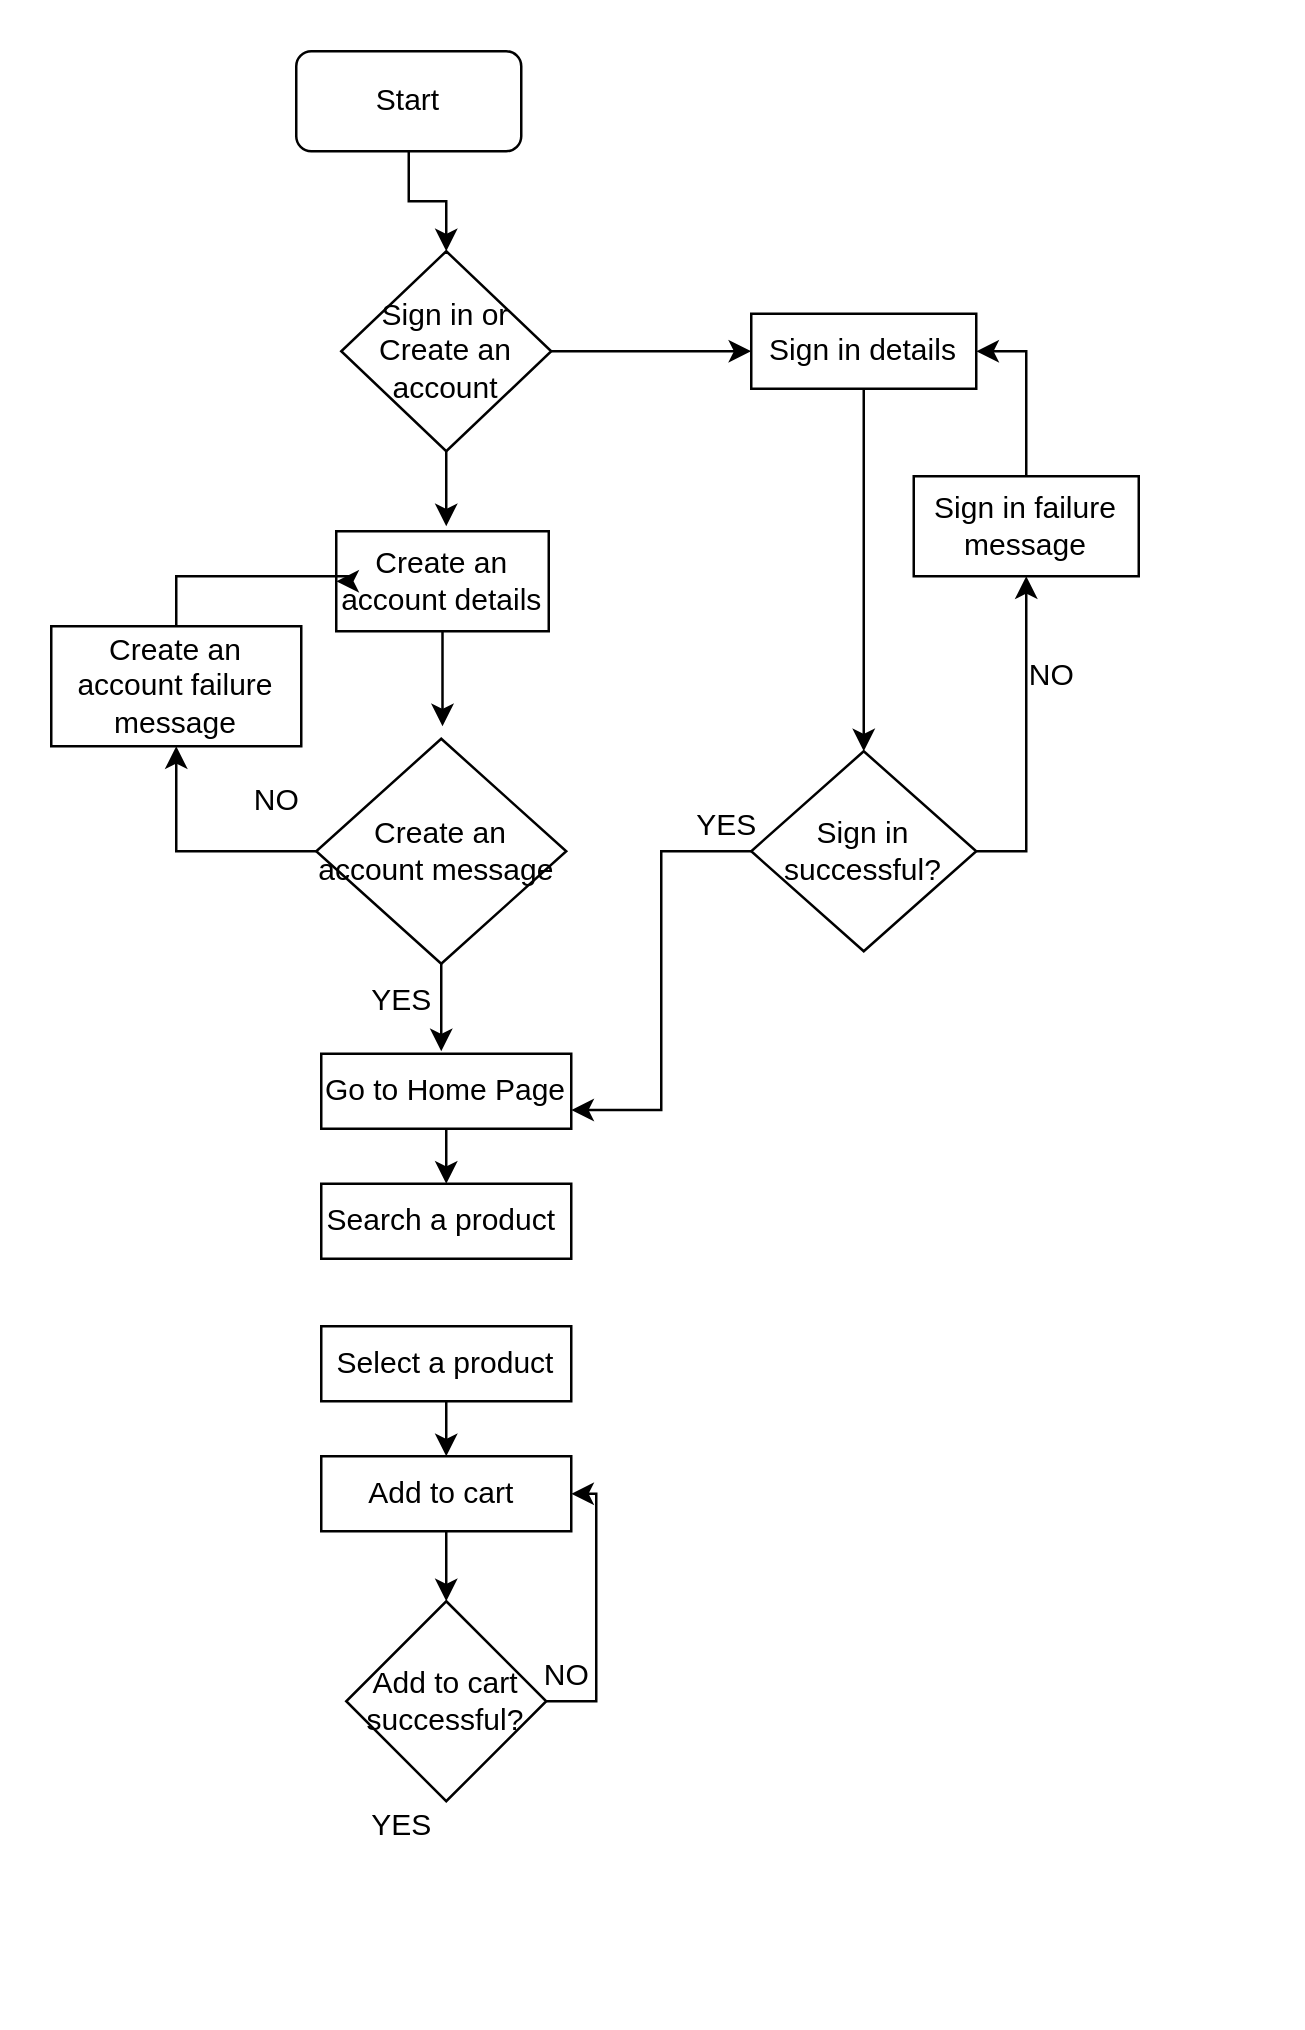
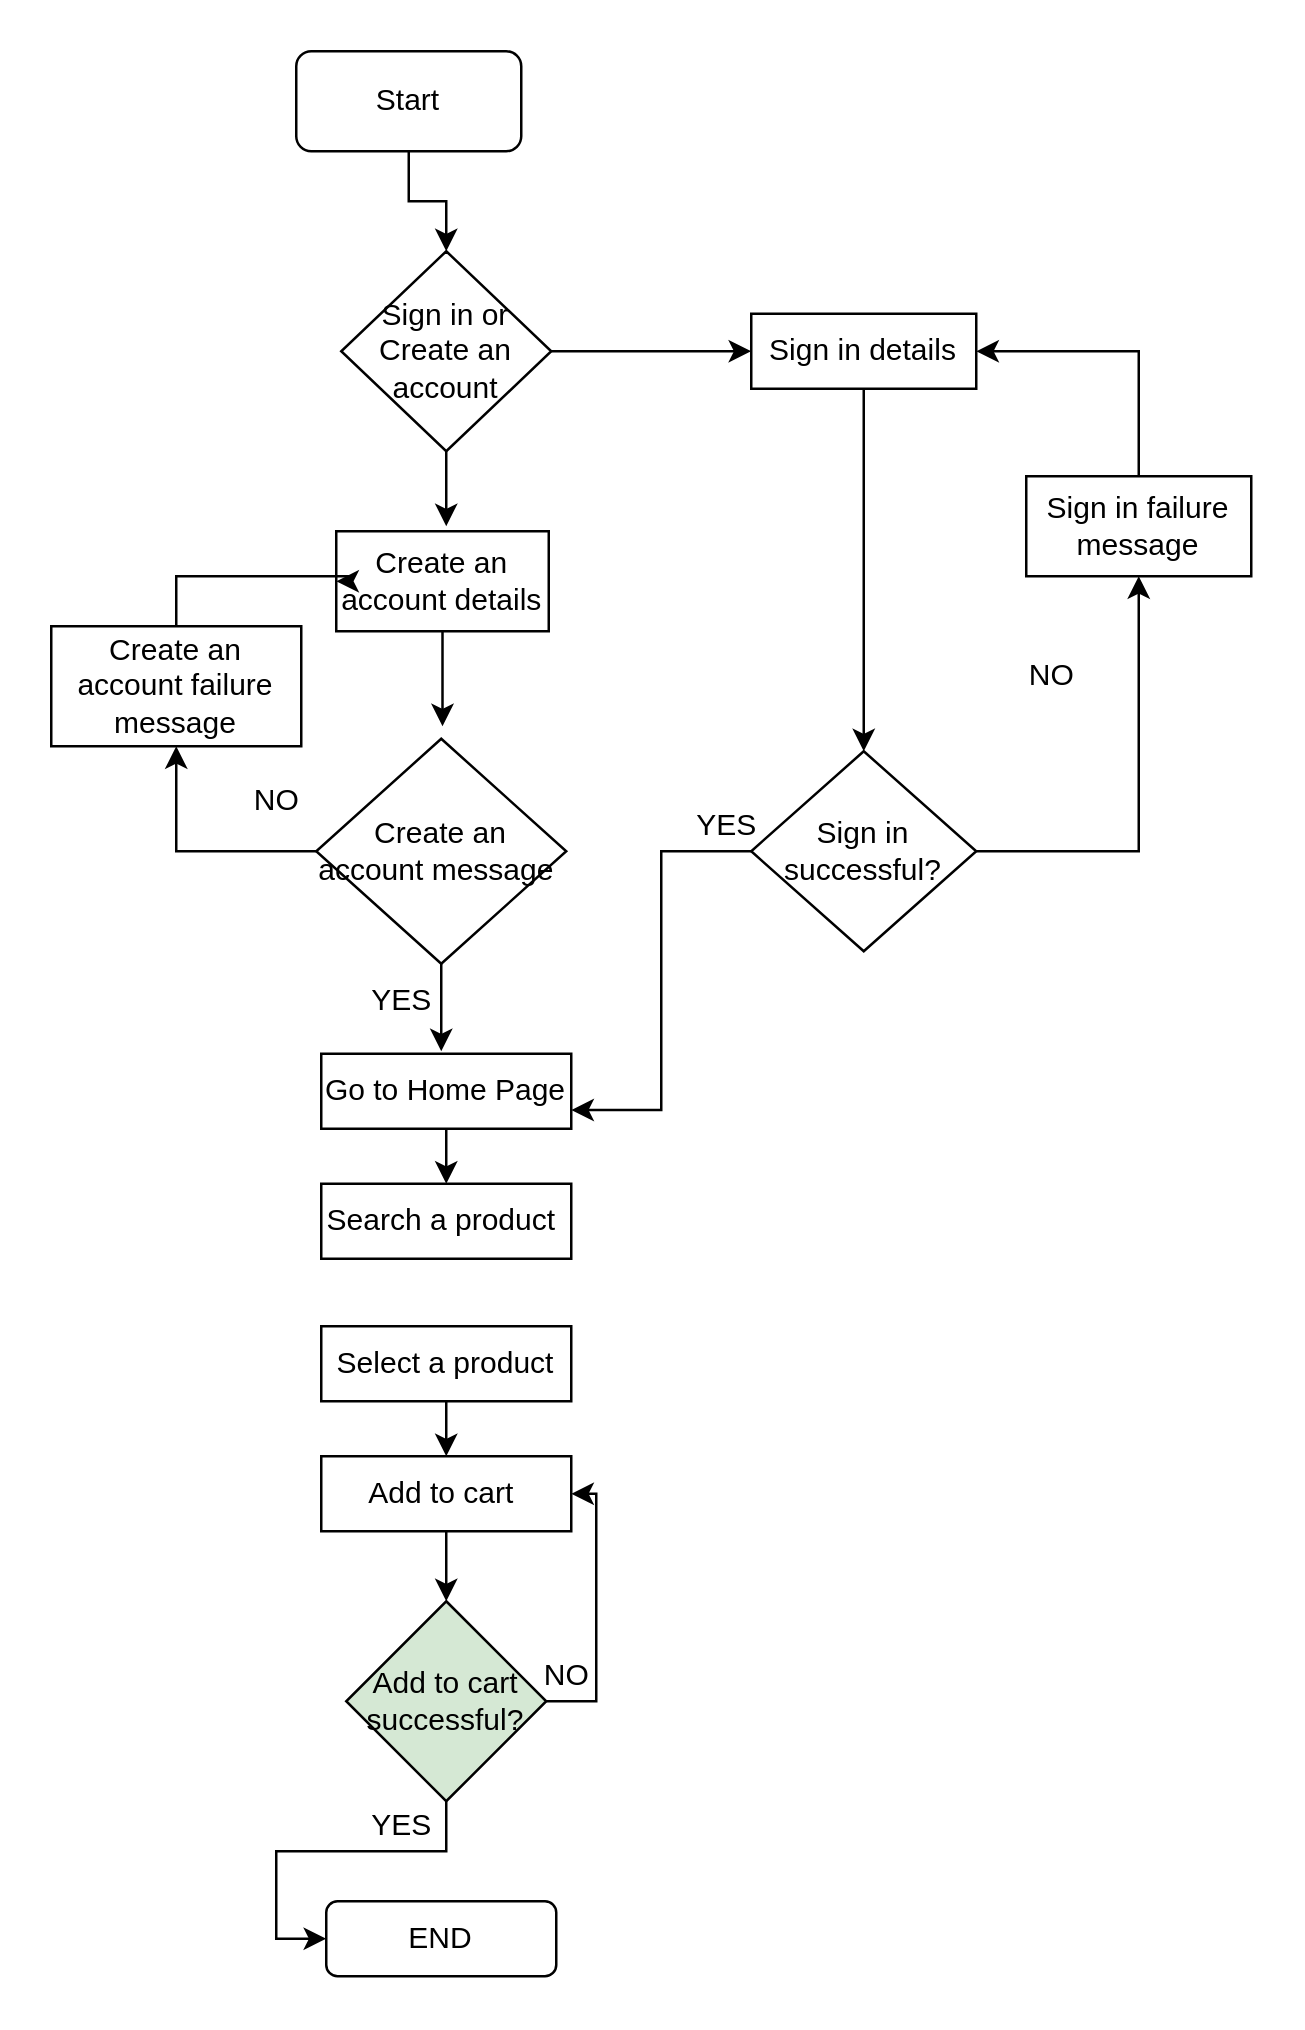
(1026, 526) -> (1139, 526)
(446, 1701) -> (446, 1701)
none -> (326, 1851)
none -> (441, 1939)
